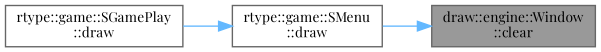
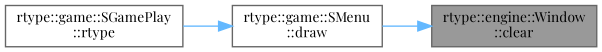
(94, 26) -> (94, 26)
(514, 26) -> (514, 26)
